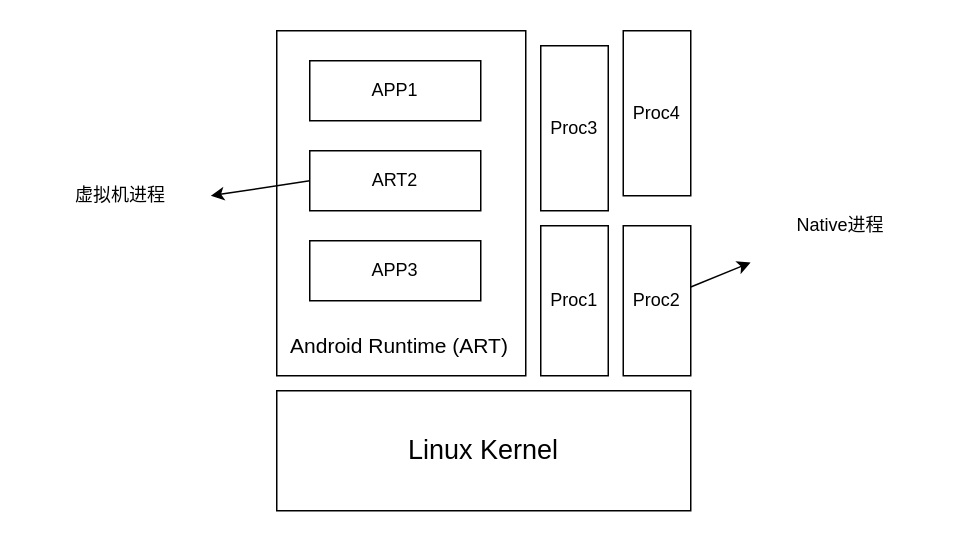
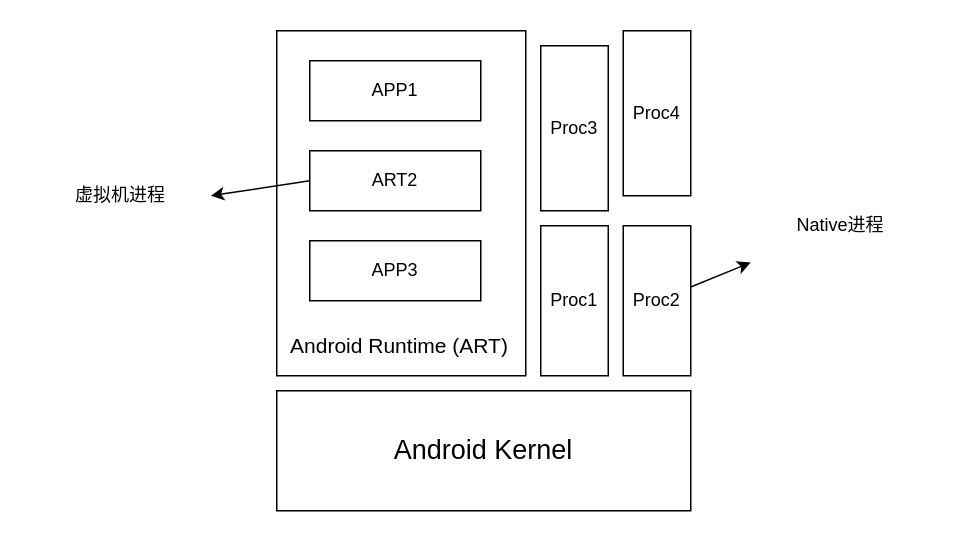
(484, 451) -> (484, 451)
